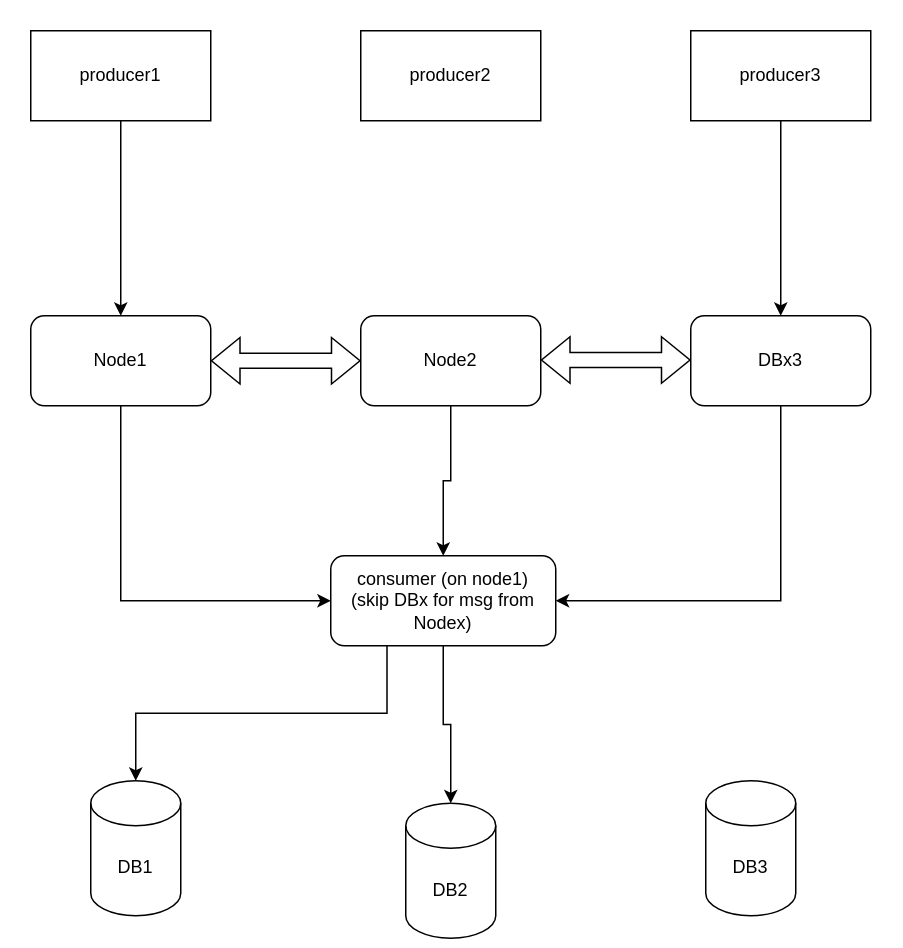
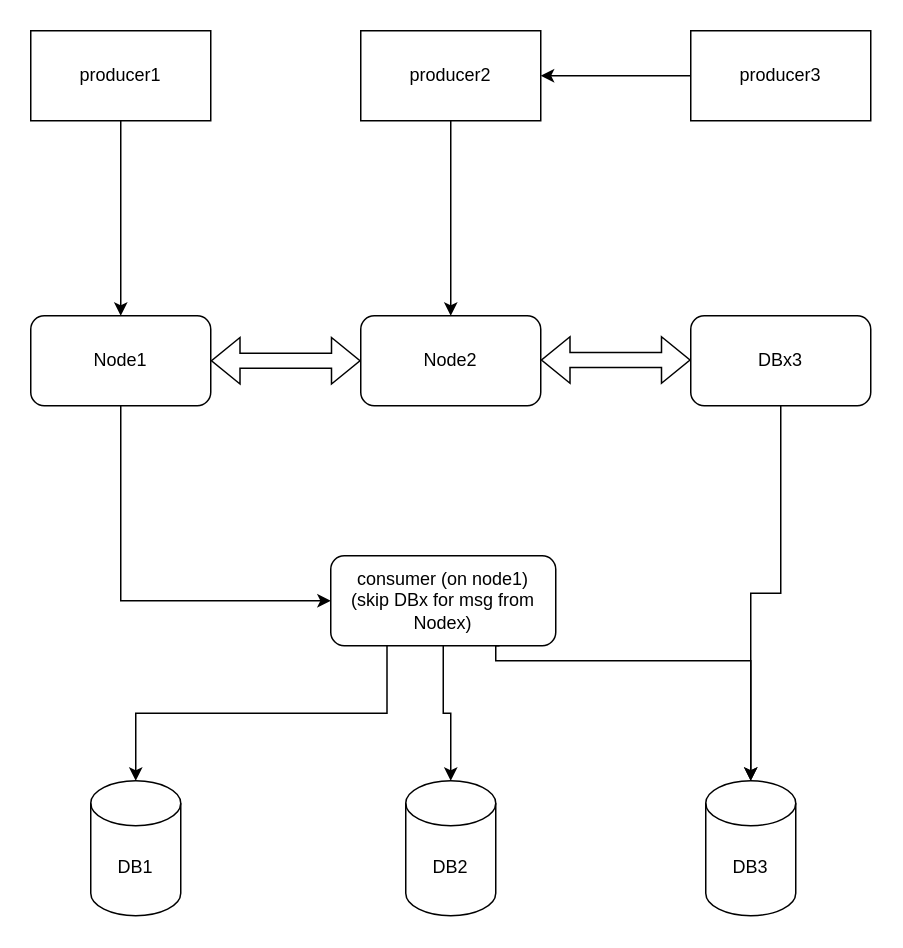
none -> (451, 213)
(781, 213) -> (621, 76)
(451, 479) -> none
(679, 601) -> (751, 609)
none -> (613, 661)
(451, 871) -> (451, 848)
